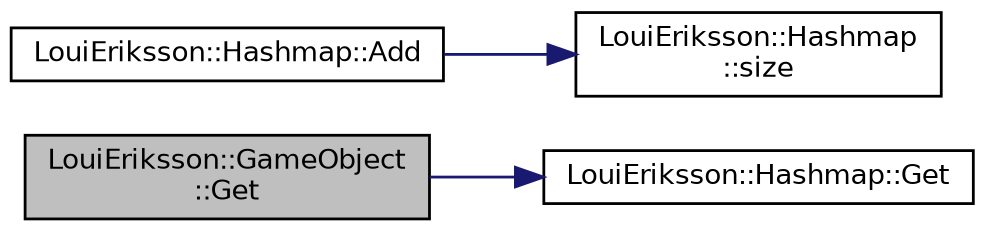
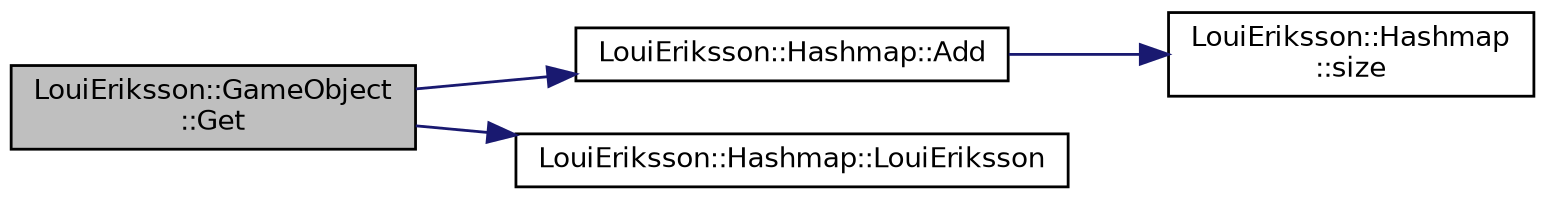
none -> (481, 83)
(759, 177) -> (792, 160)
